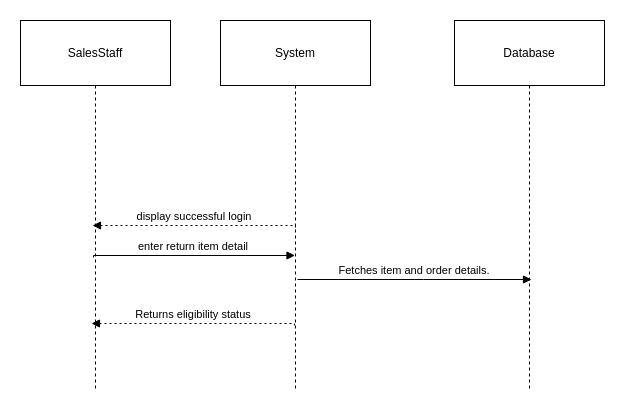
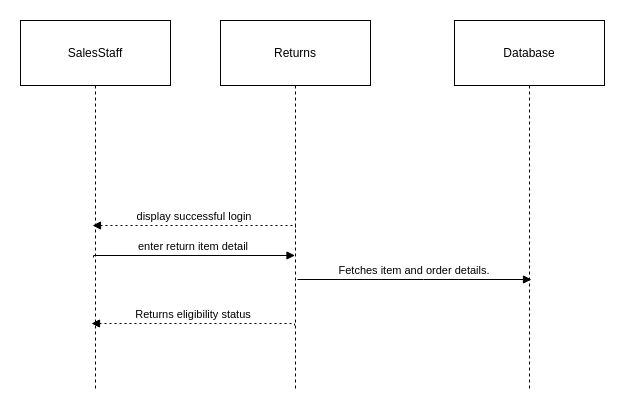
(296, 54) -> (296, 54)
